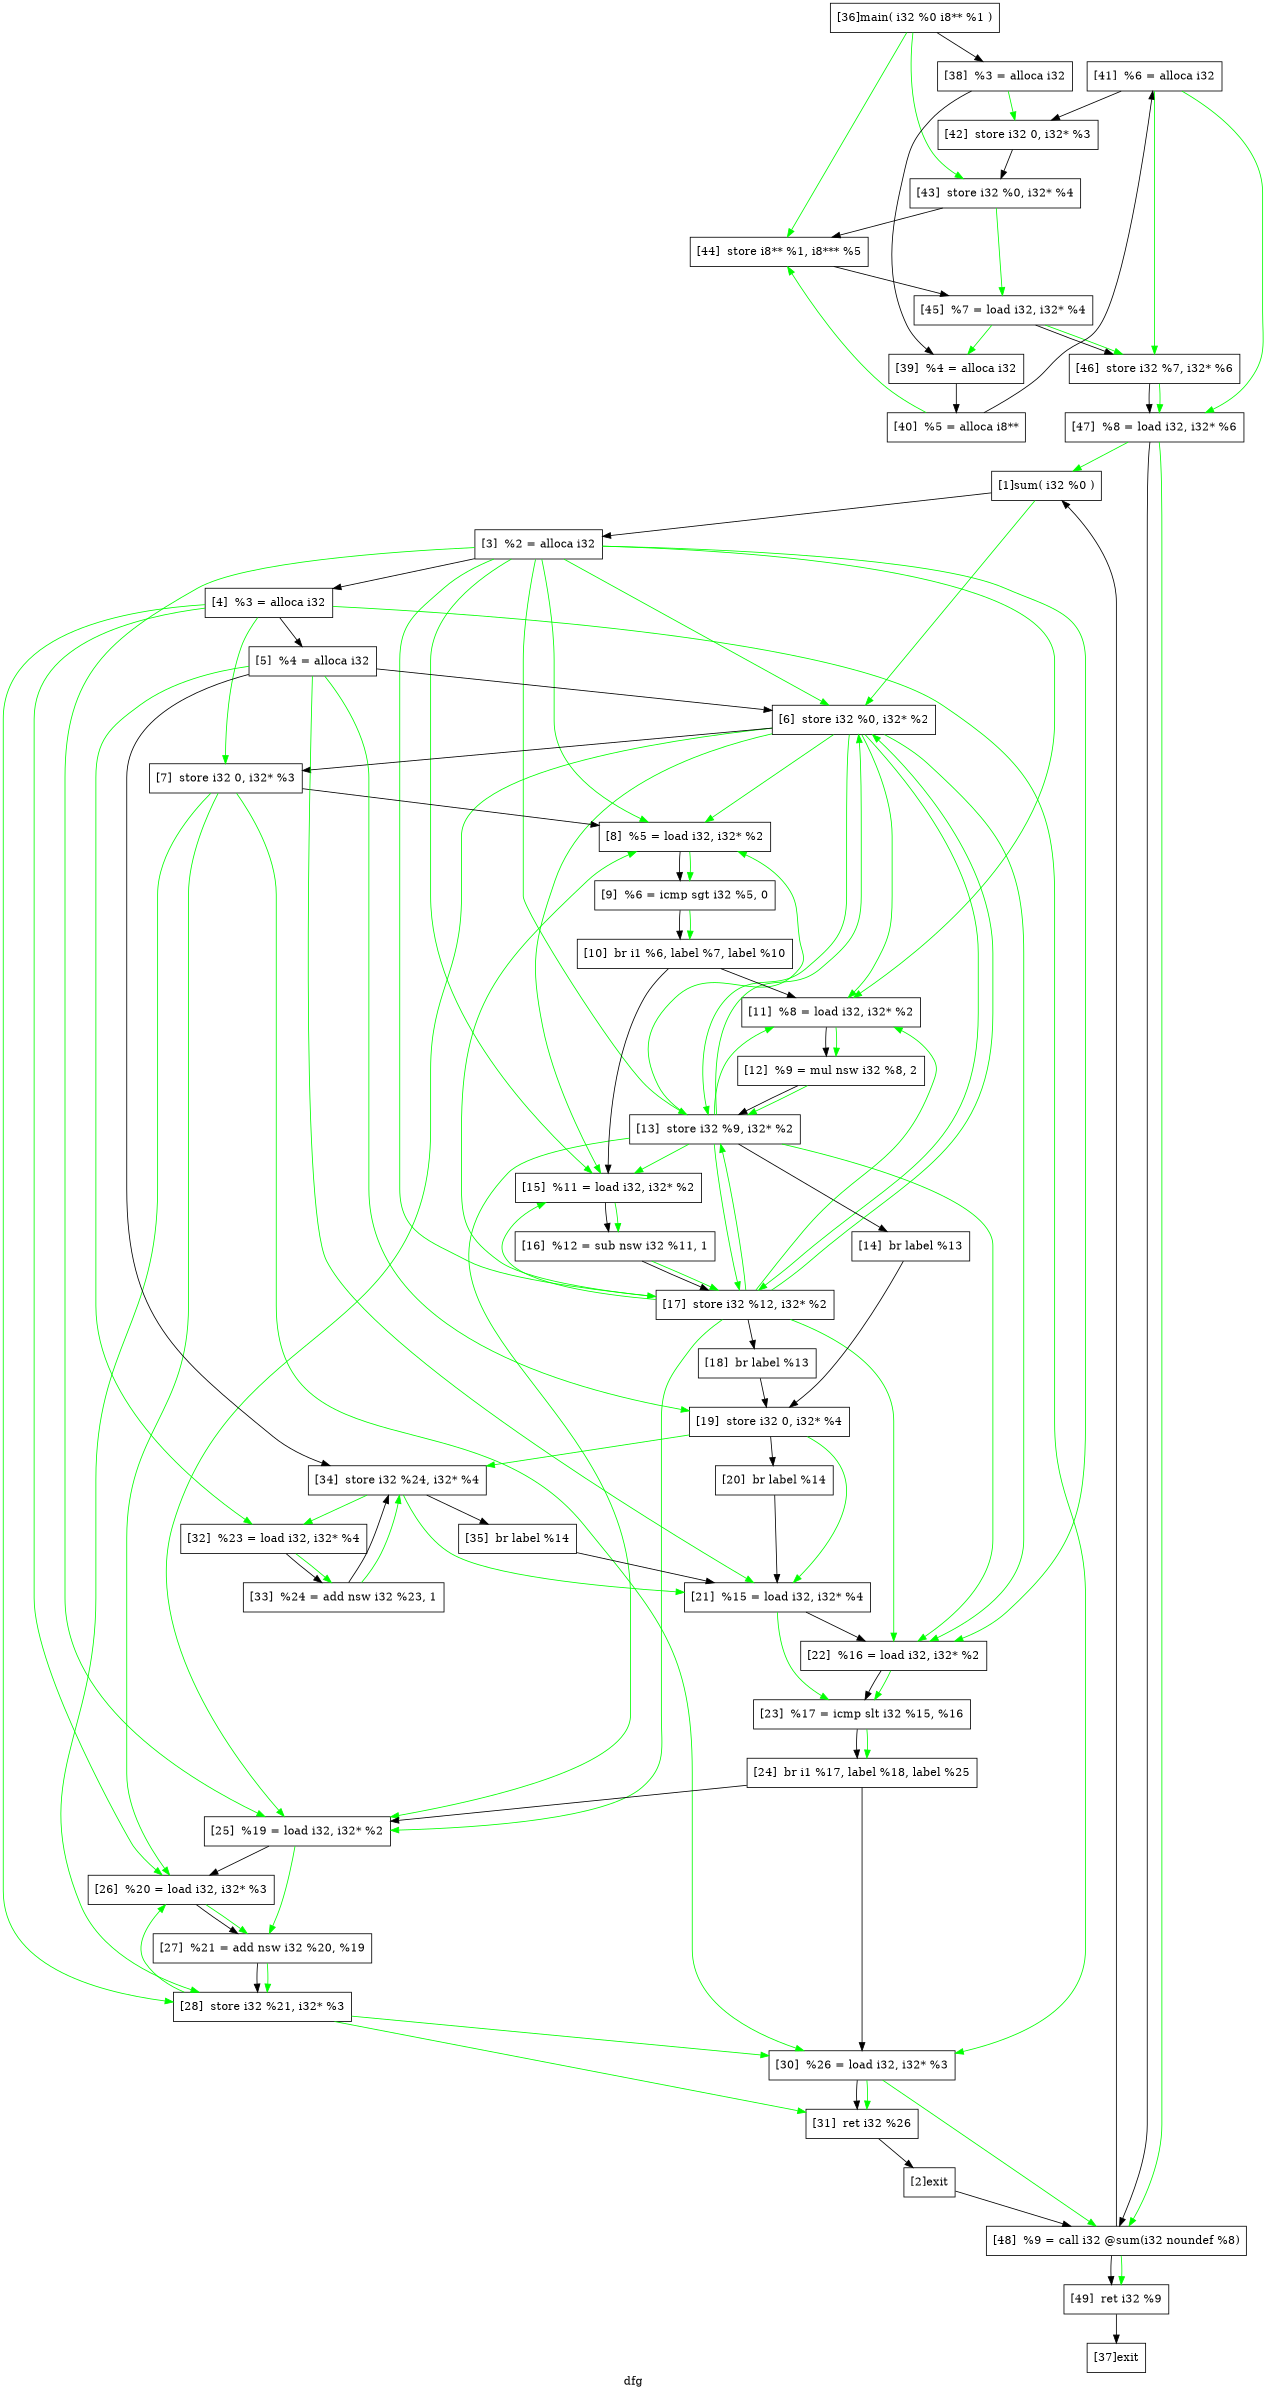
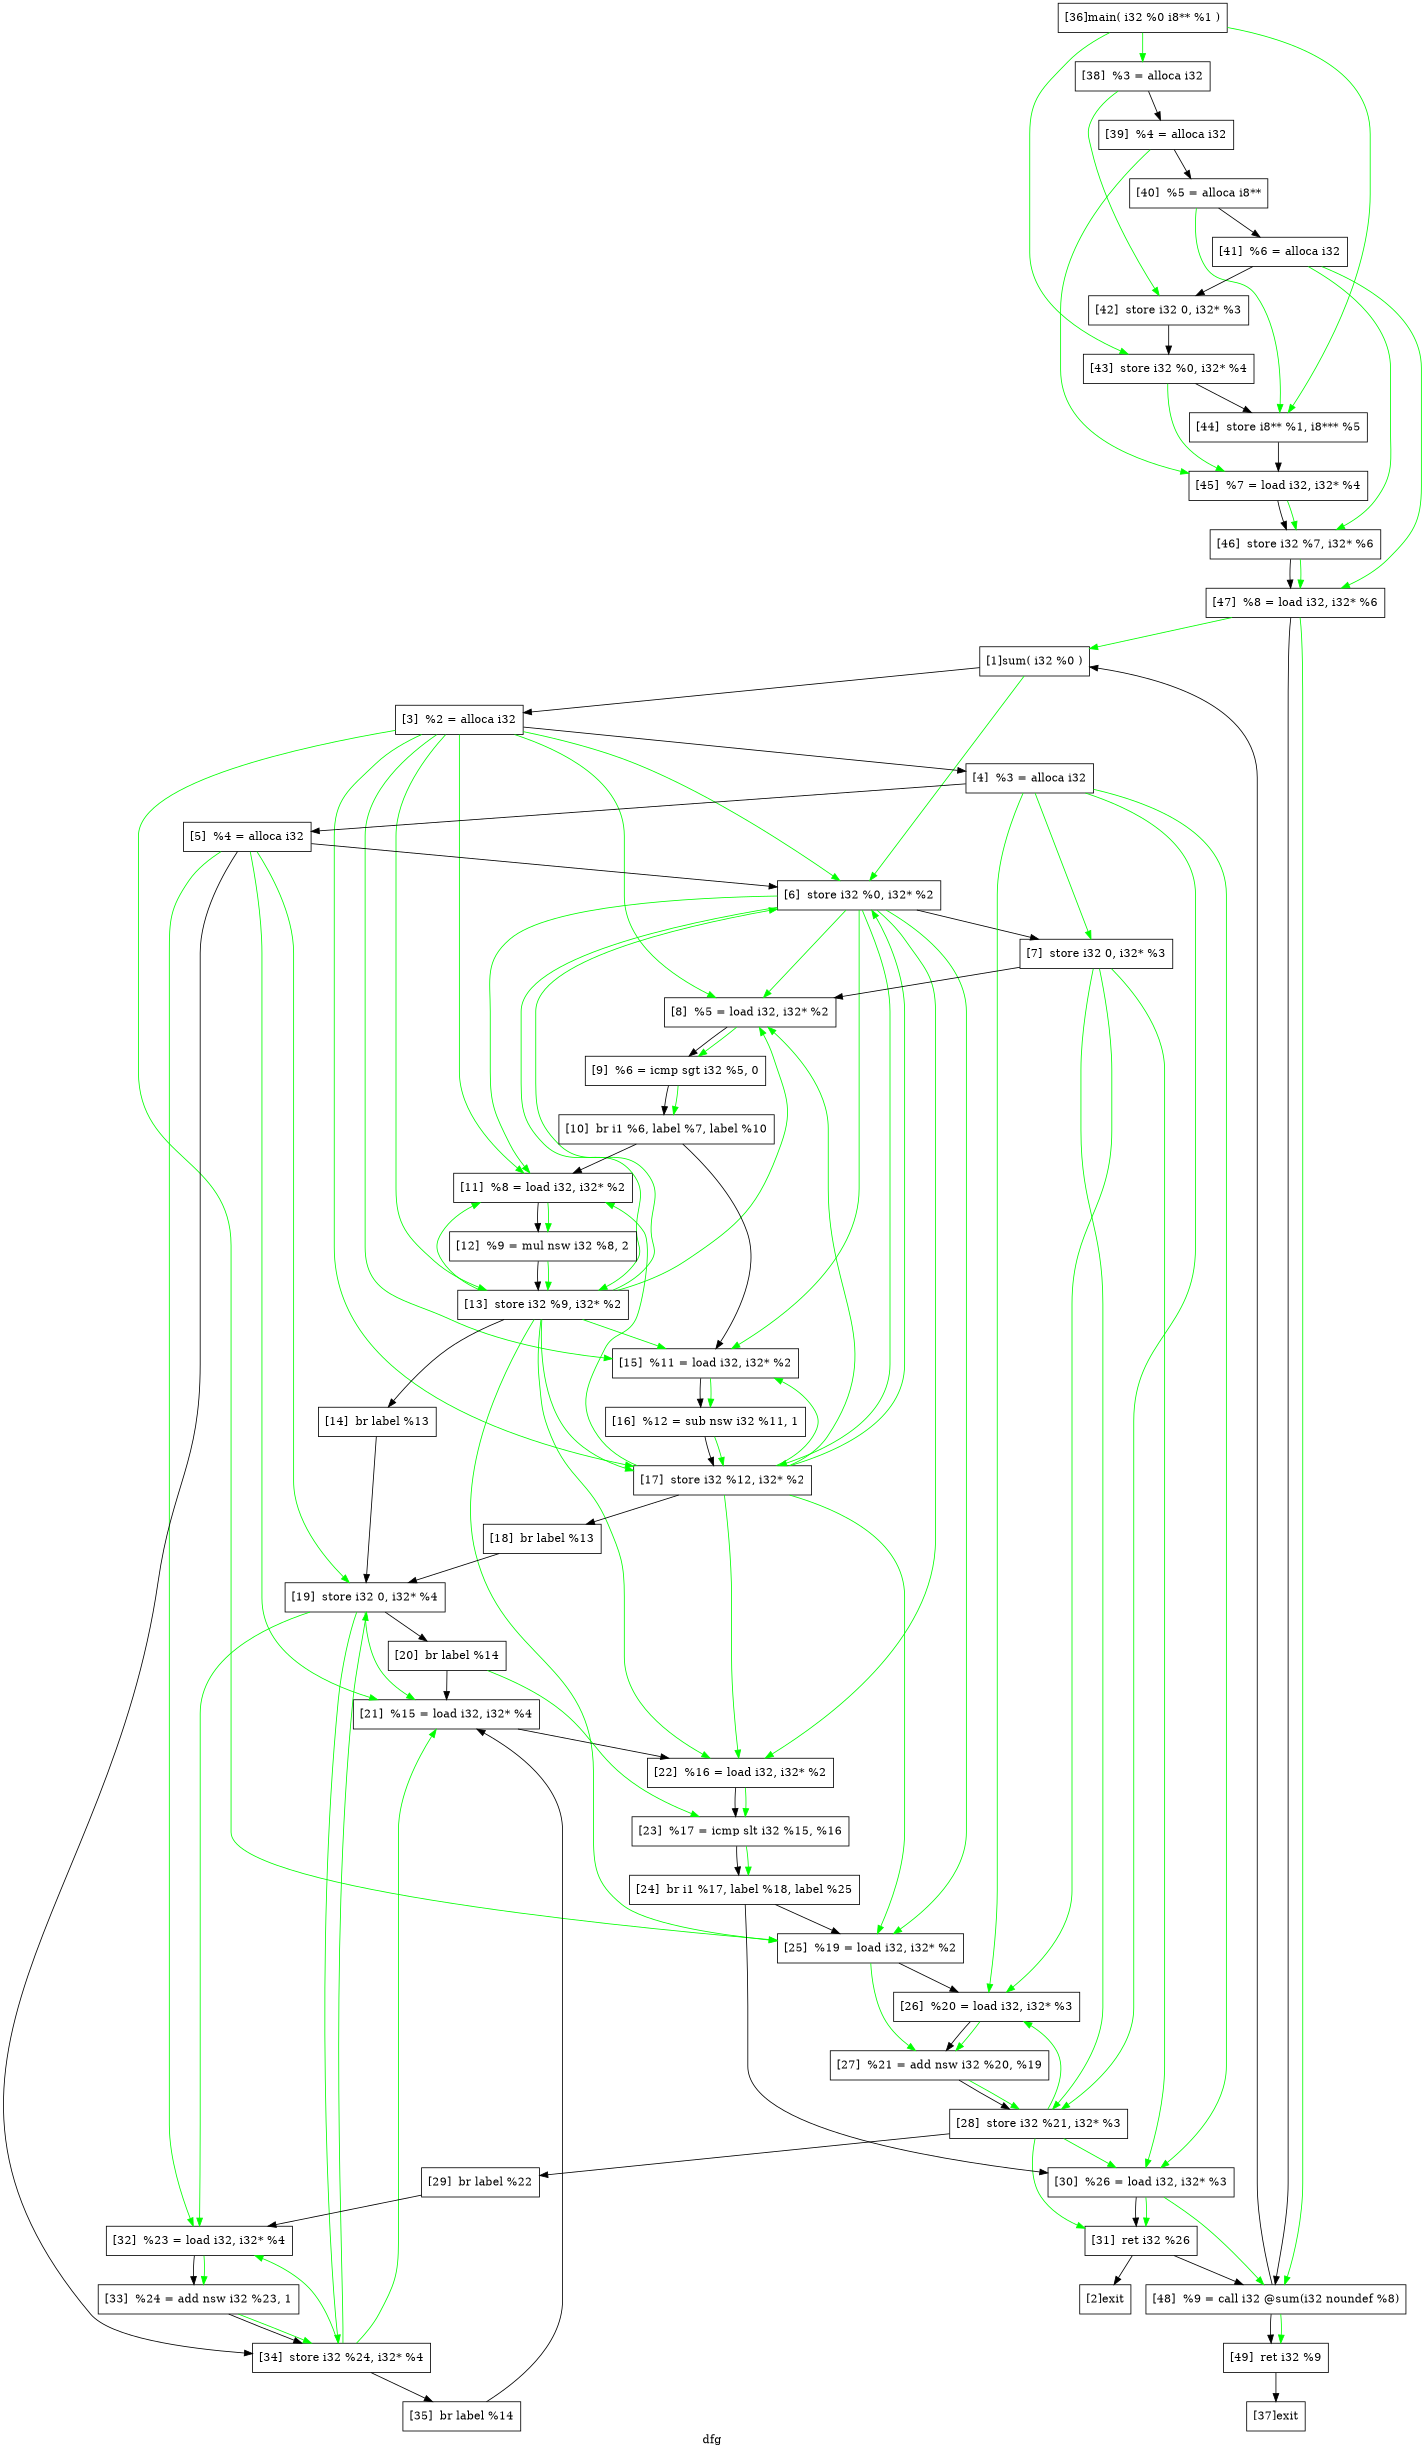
(956, 45) -> (1143, 43)
(982, 337) -> (1061, 331)
(1086, 913) -> none
(736, 1221) -> none
(787, 1660) -> (582, 1731)
none -> (200, 1886)
none -> (339, 1981)
none -> (480, 2182)
(1009, 2207) -> (1205, 2269)
